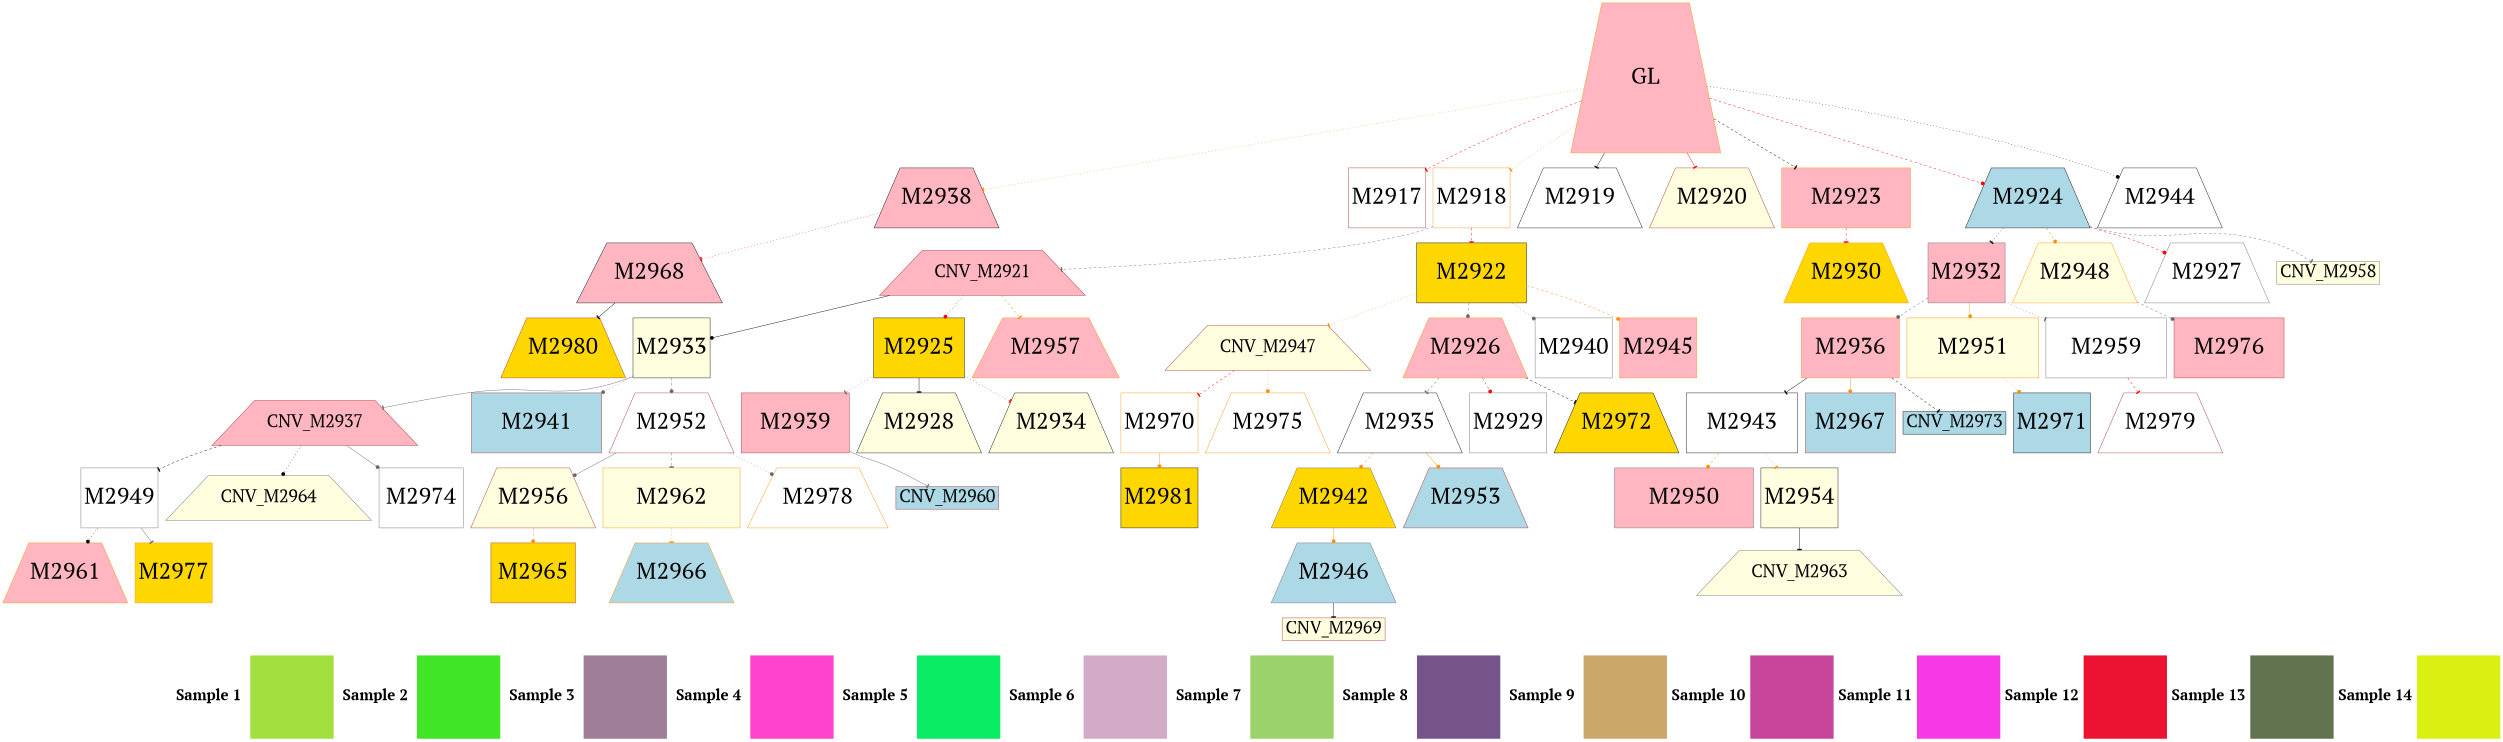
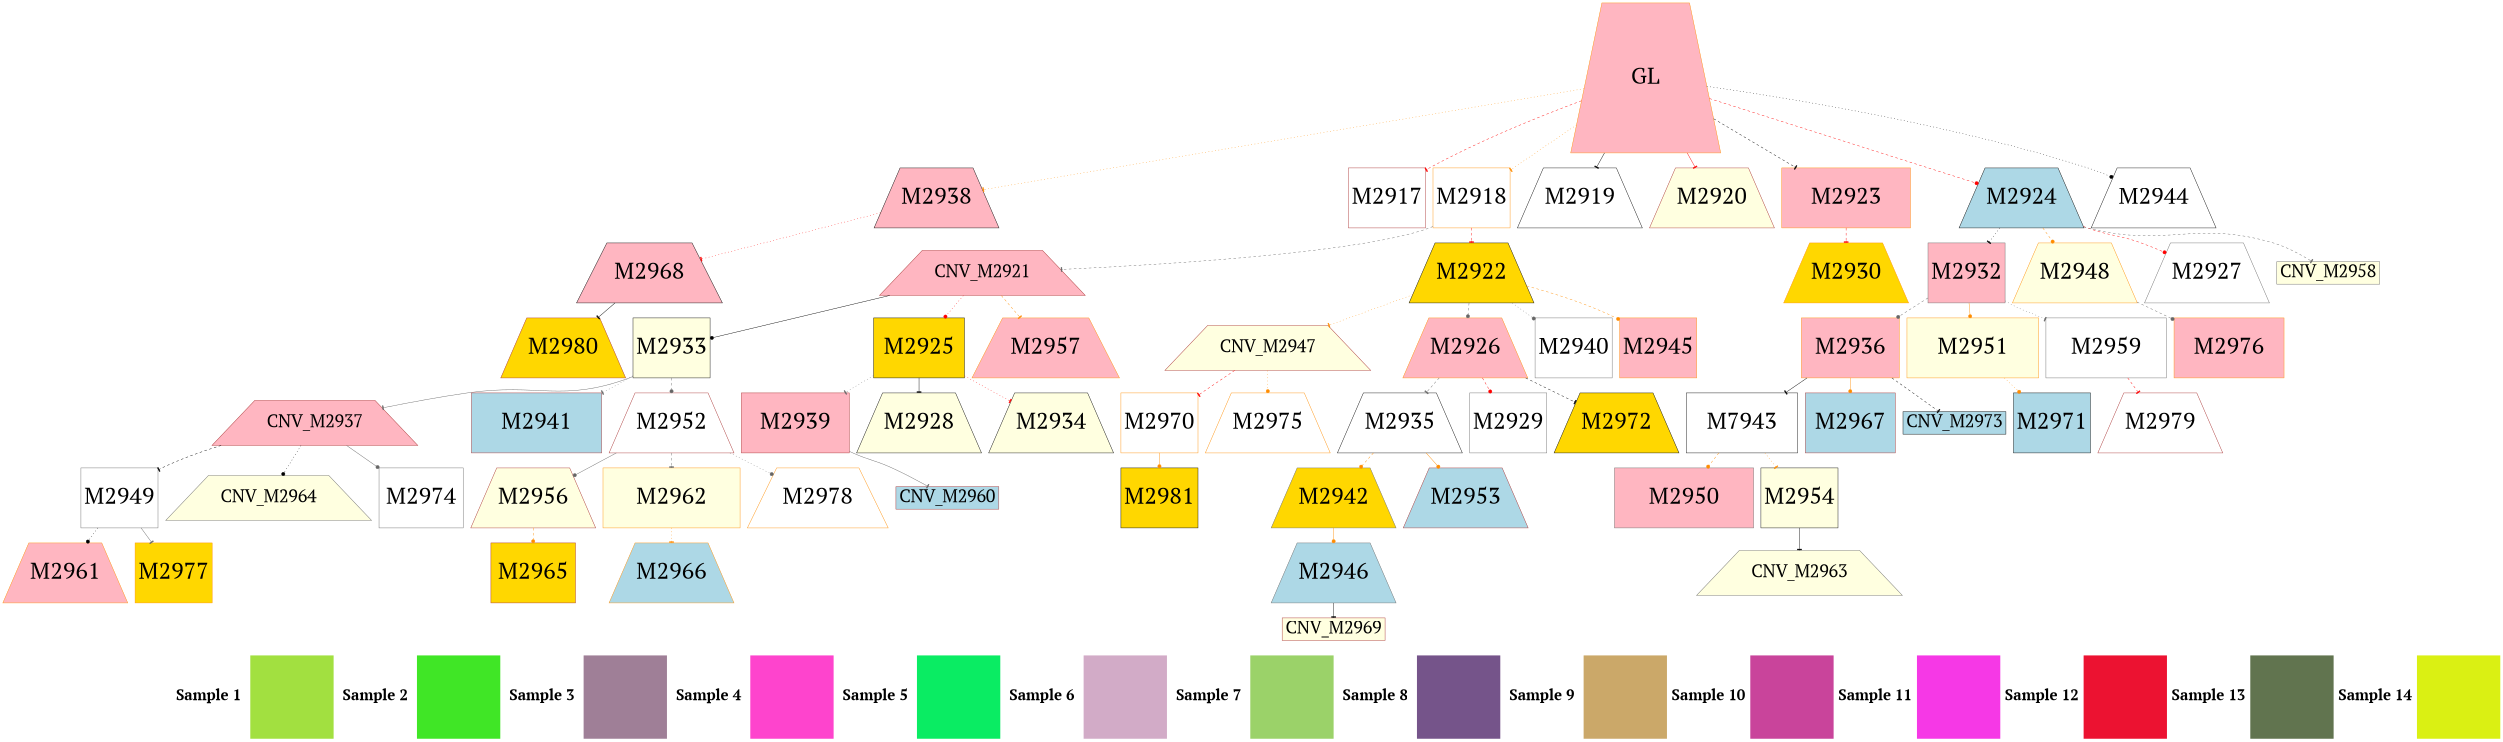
(1472, 273) -> (1472, 273)
(2229, 348) -> (2229, 348)
(619, 384) -> (618, 384)
(1742, 423) -> (1742, 423)
